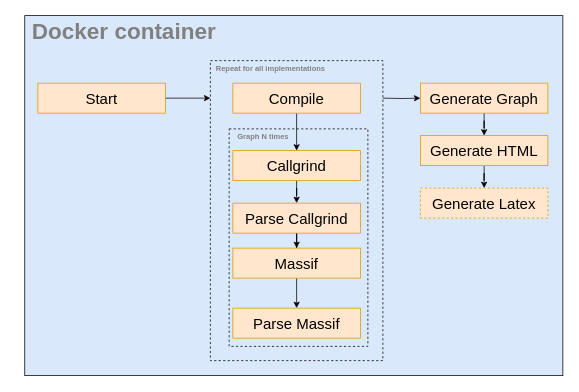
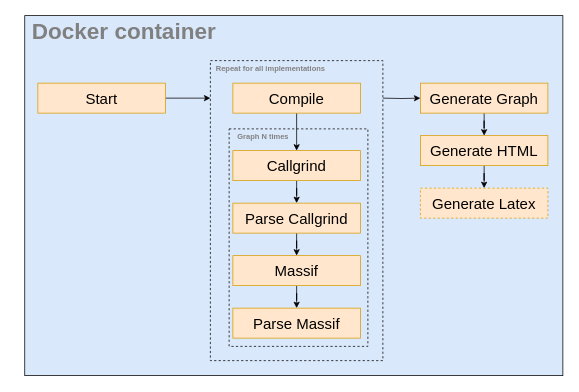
(297, 263) -> (297, 270)
